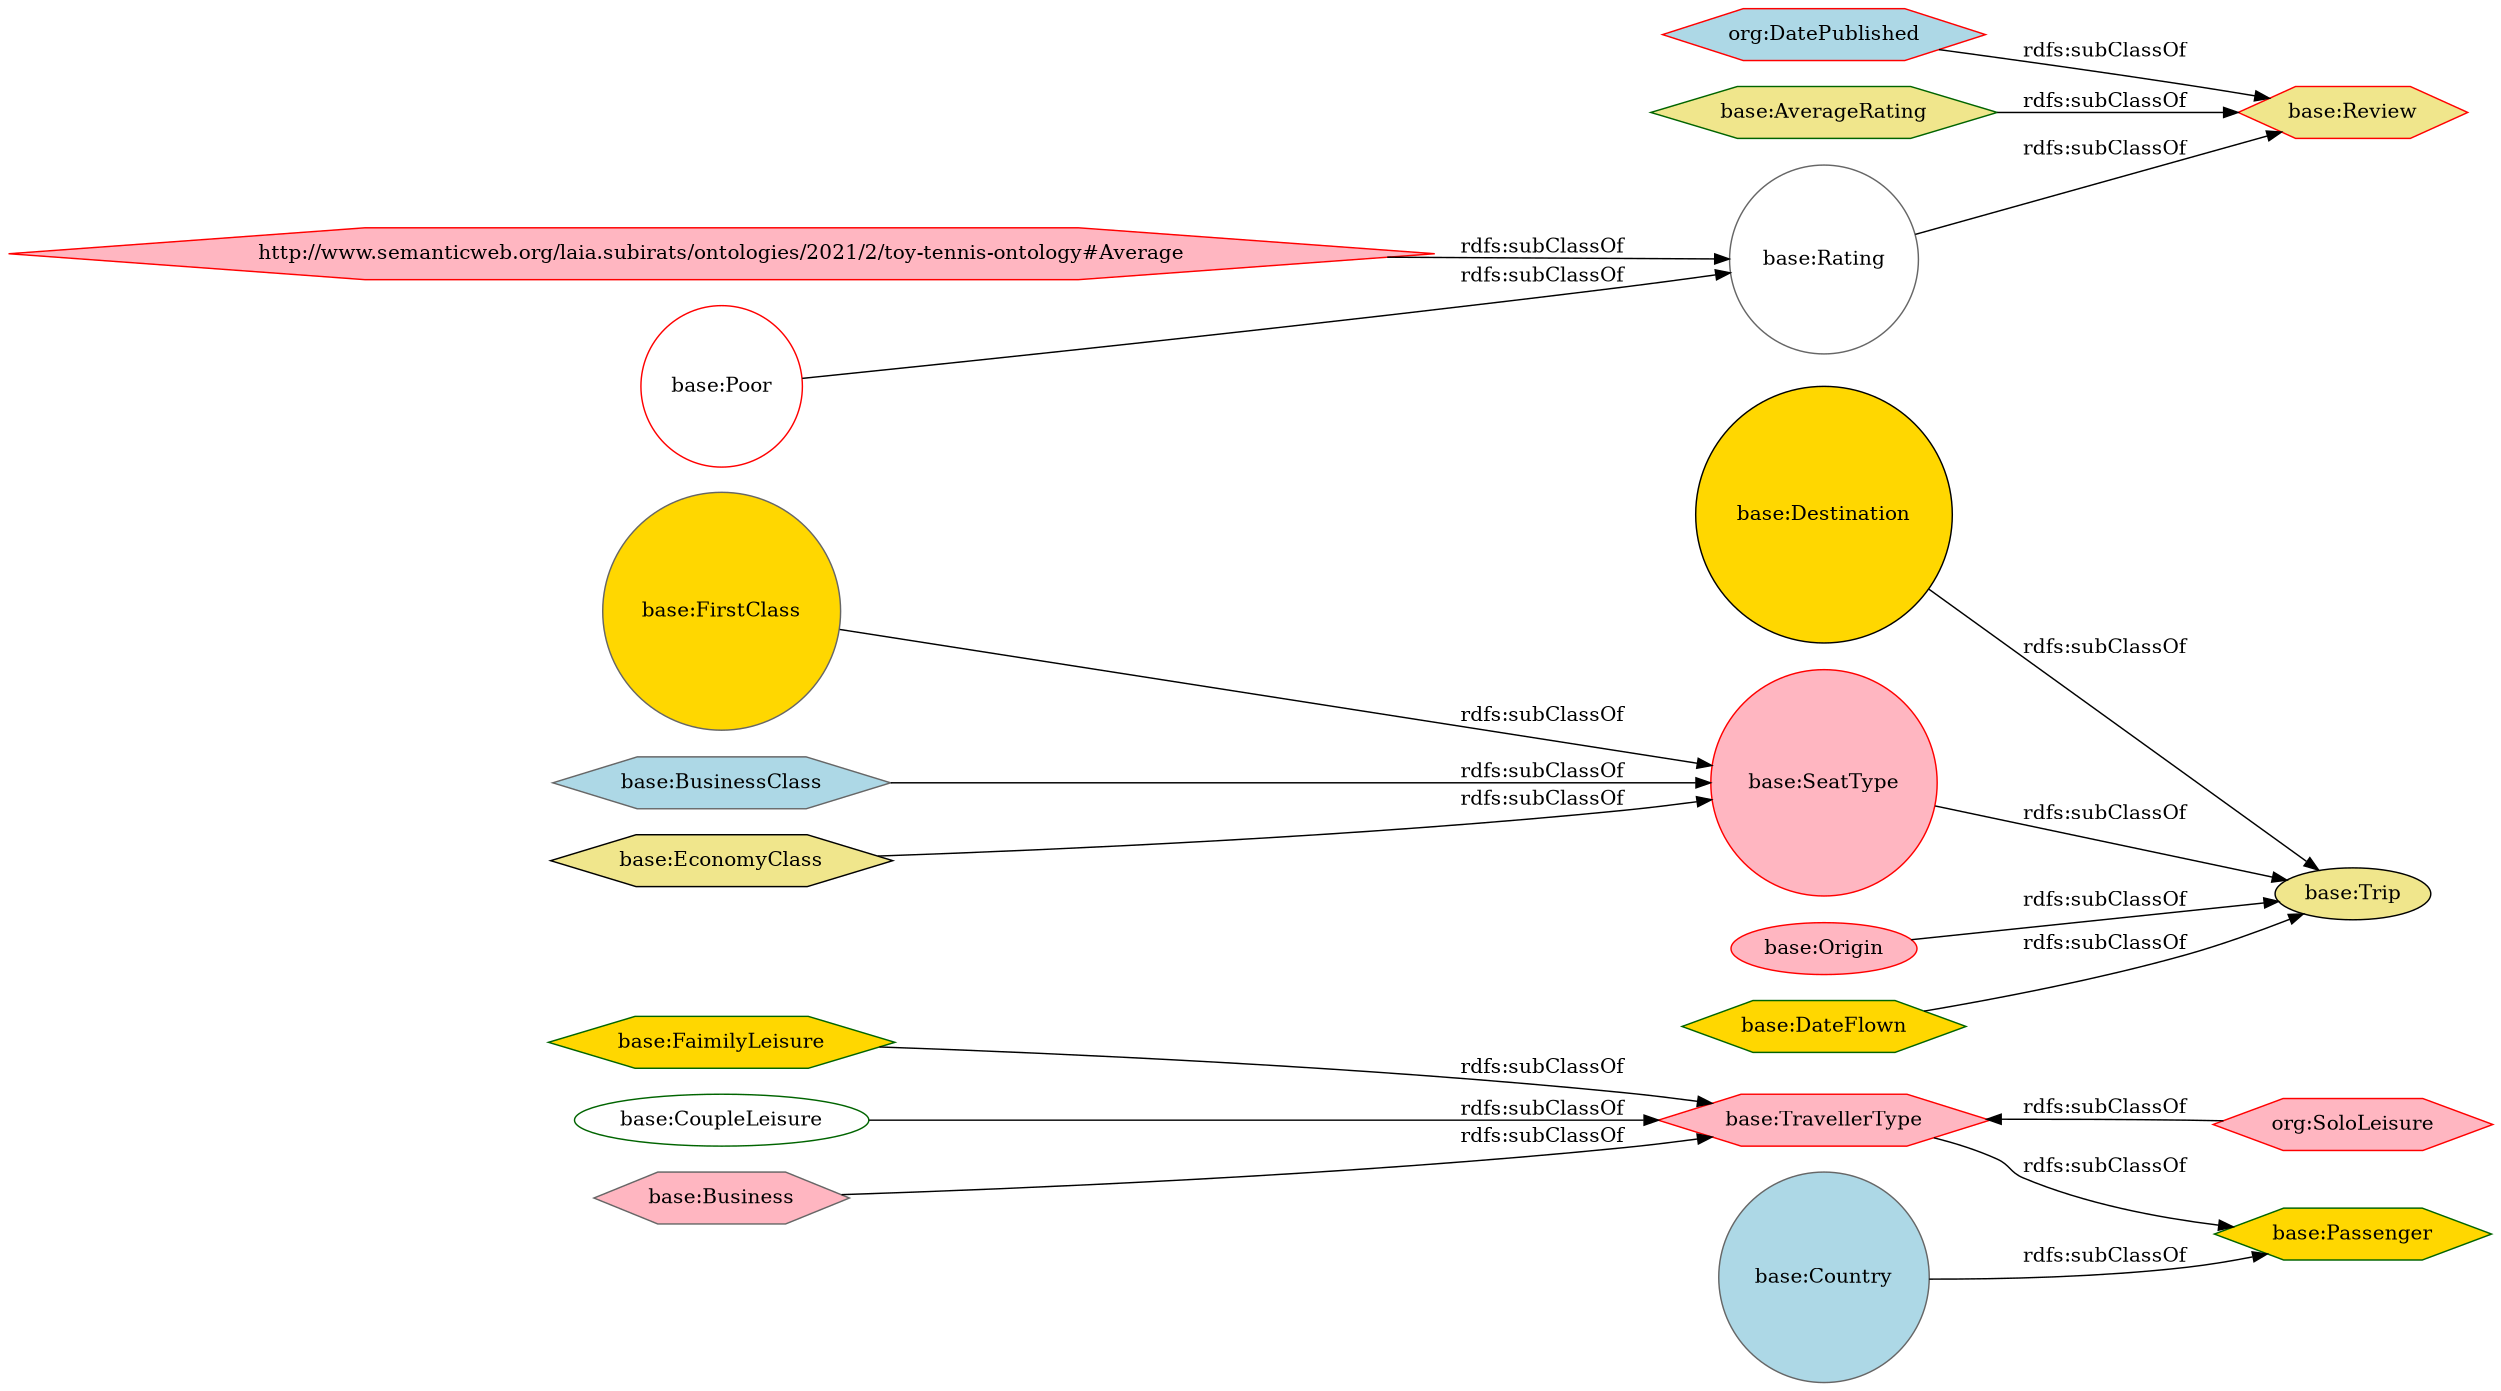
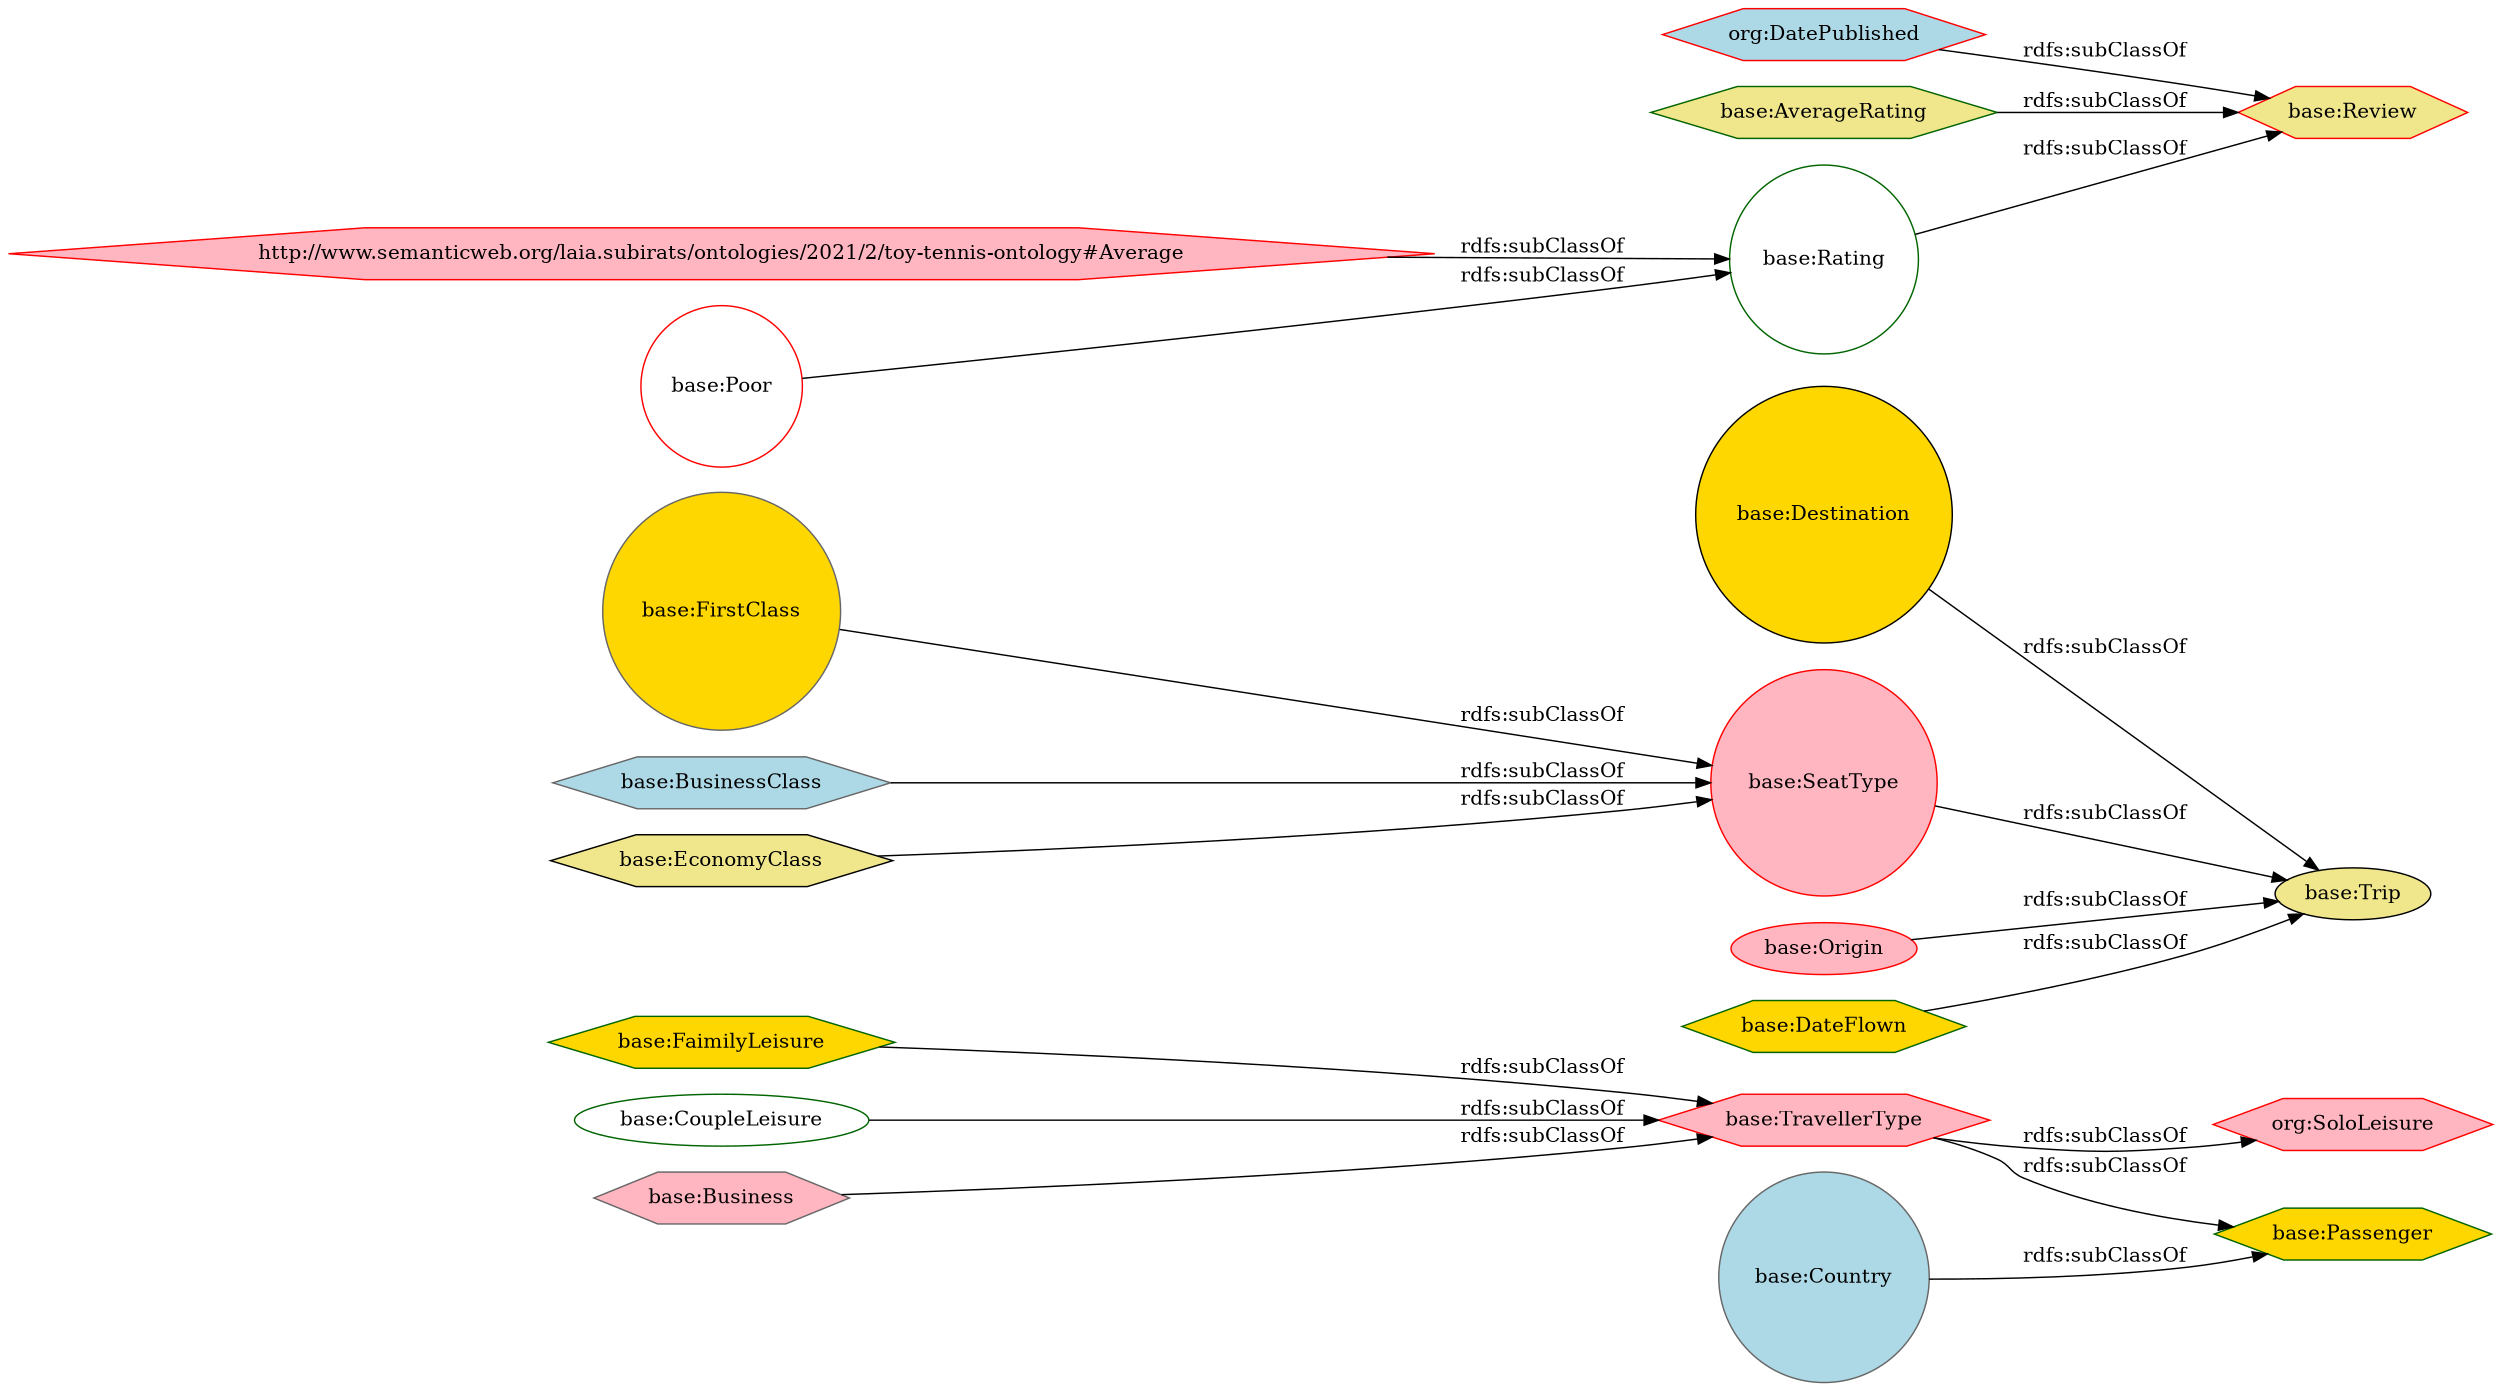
(1824, 260) -> (1824, 260)
(2112, 1119) -> (2087, 1151)
